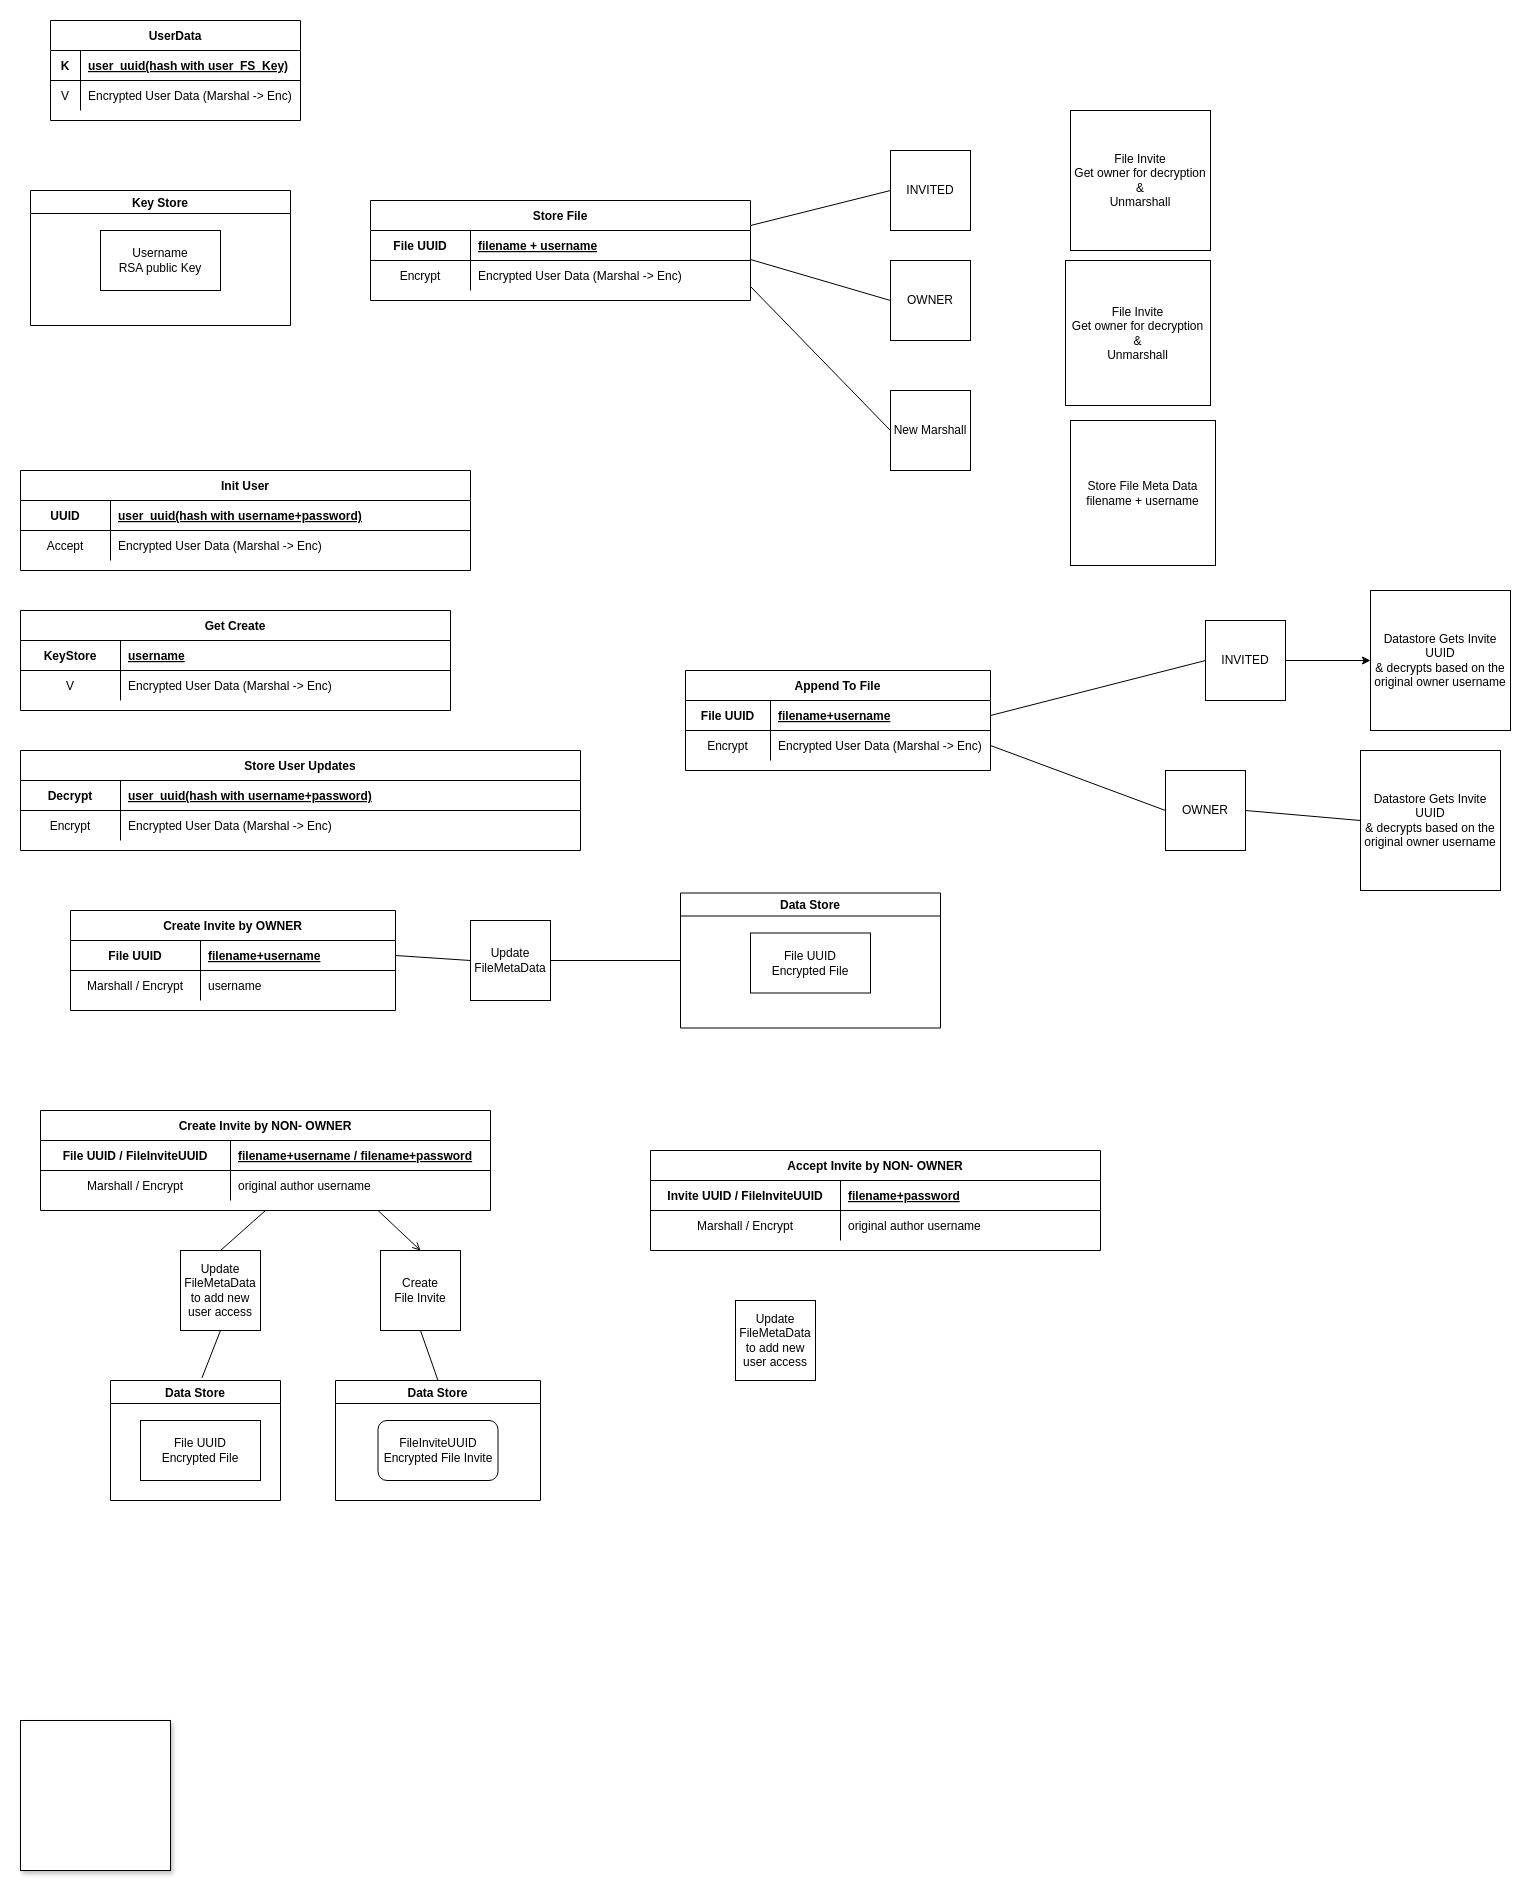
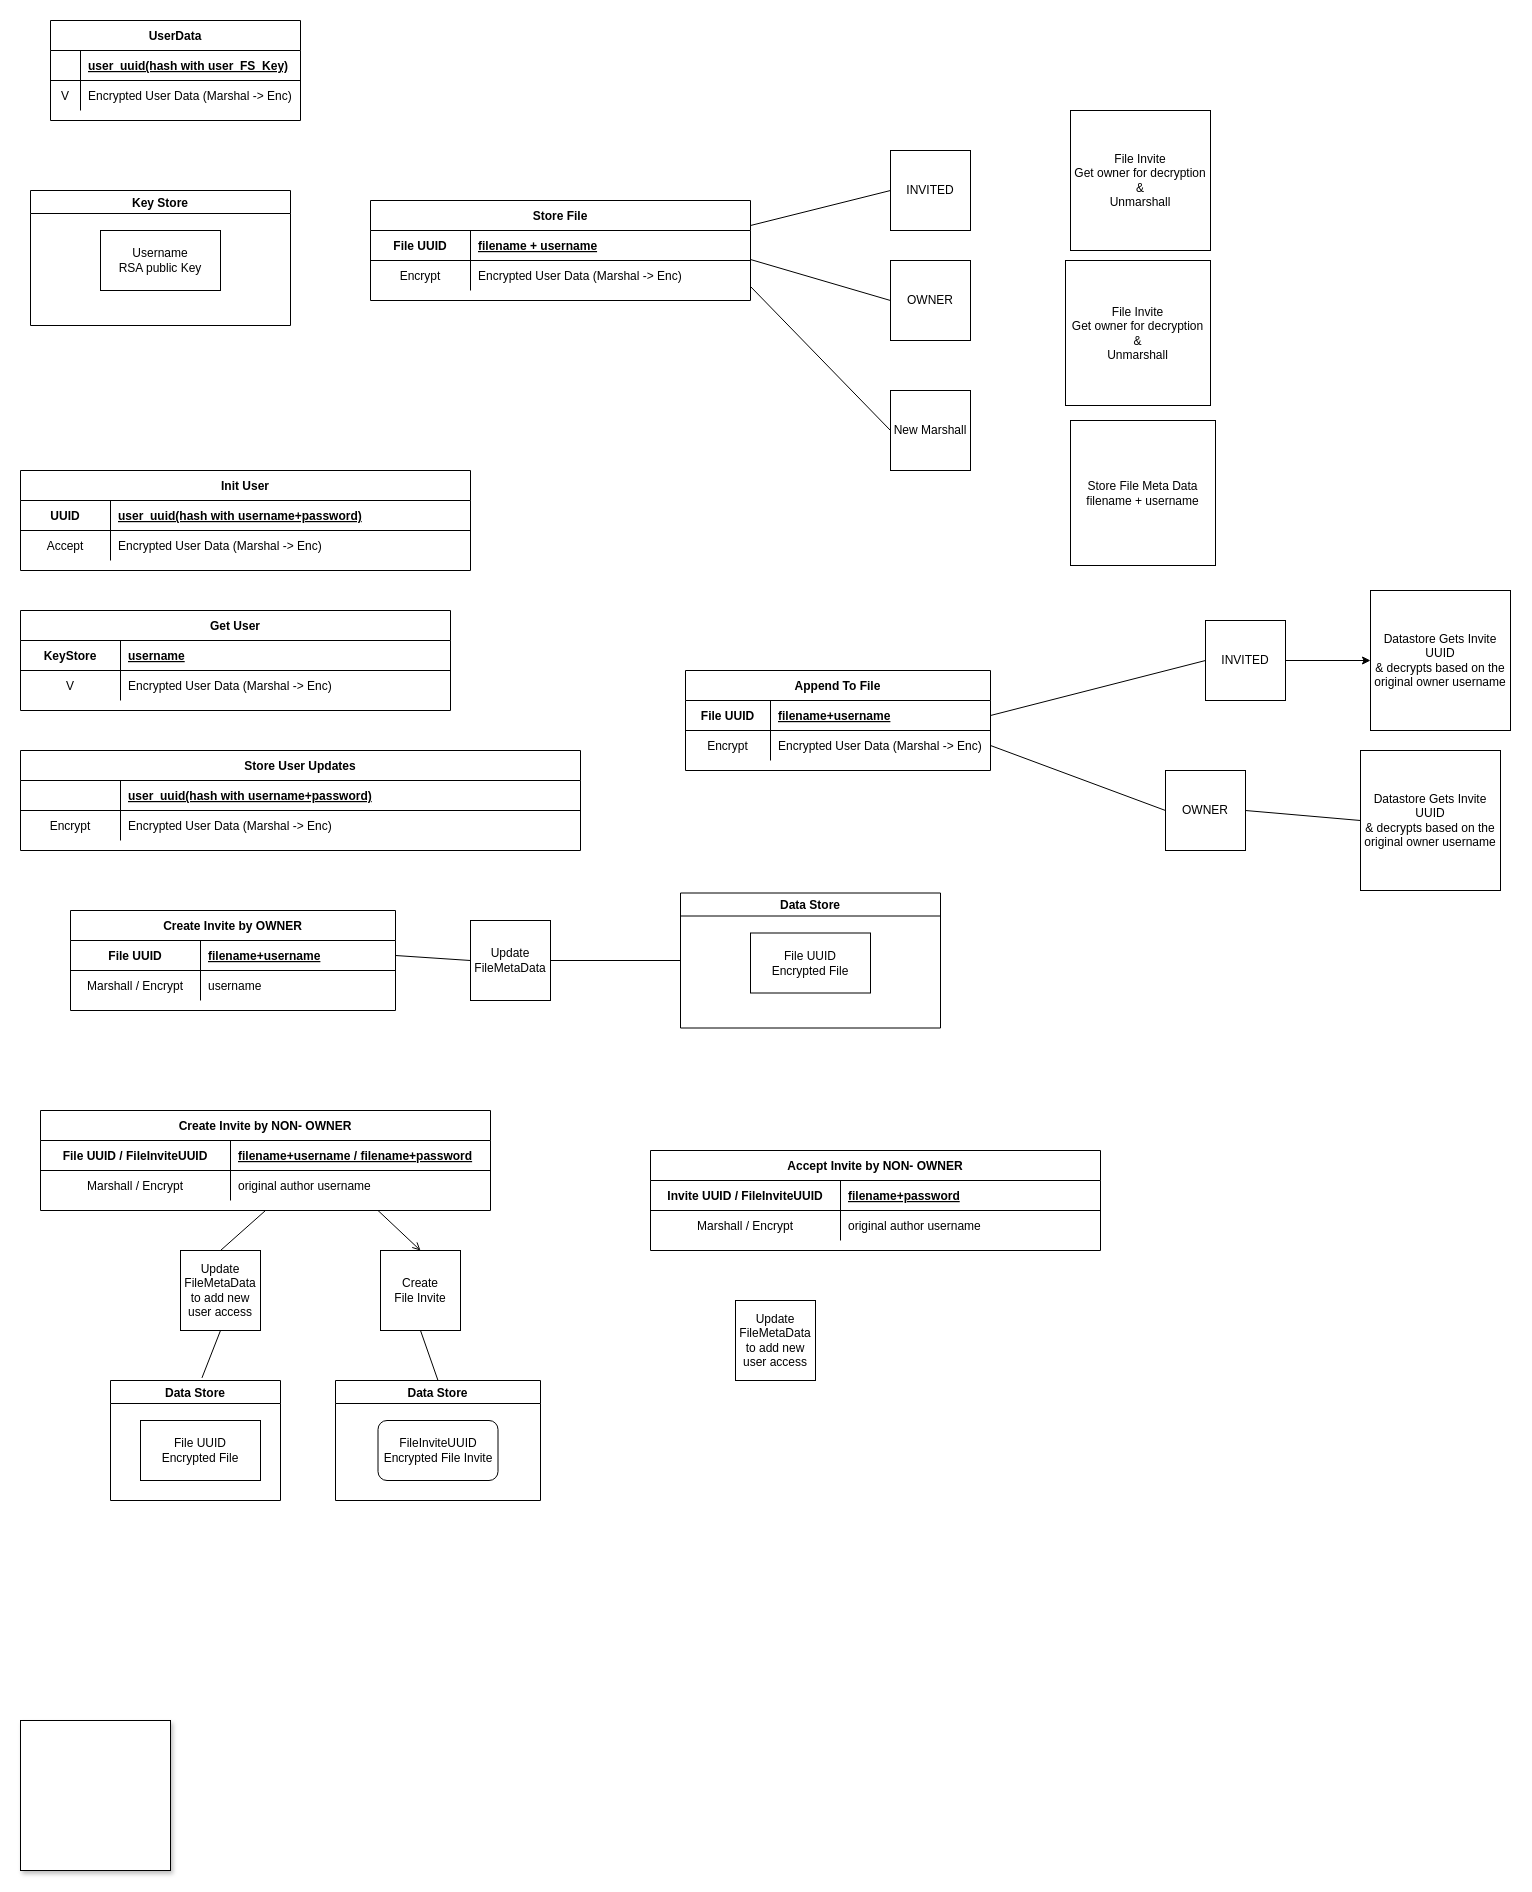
(66, 66) -> none
(235, 626) -> (235, 626)
(71, 796) -> none
